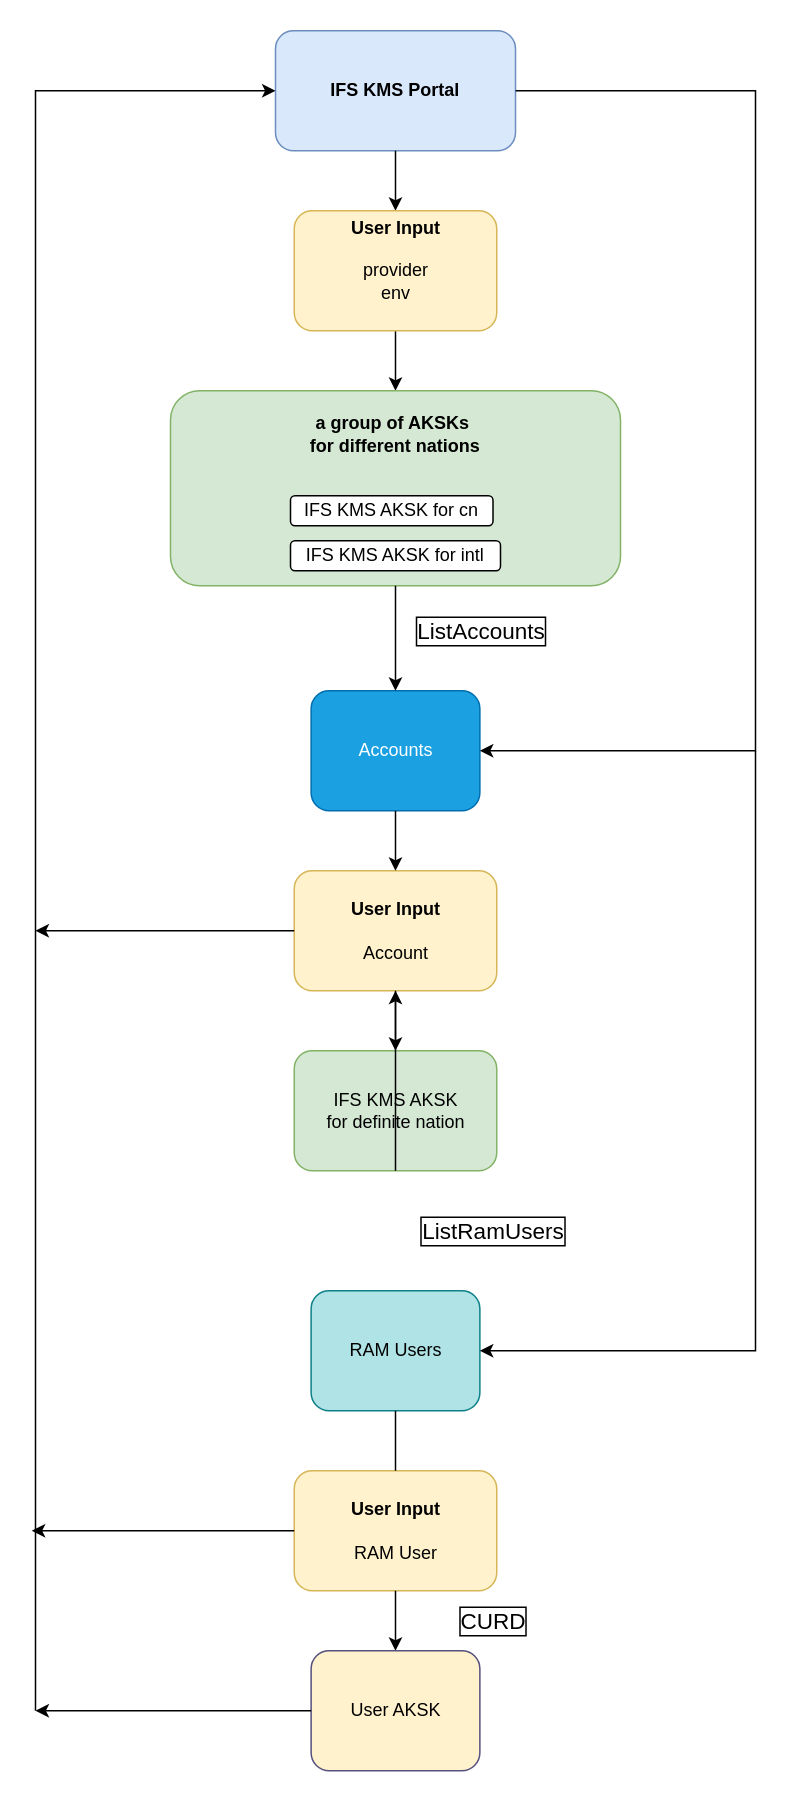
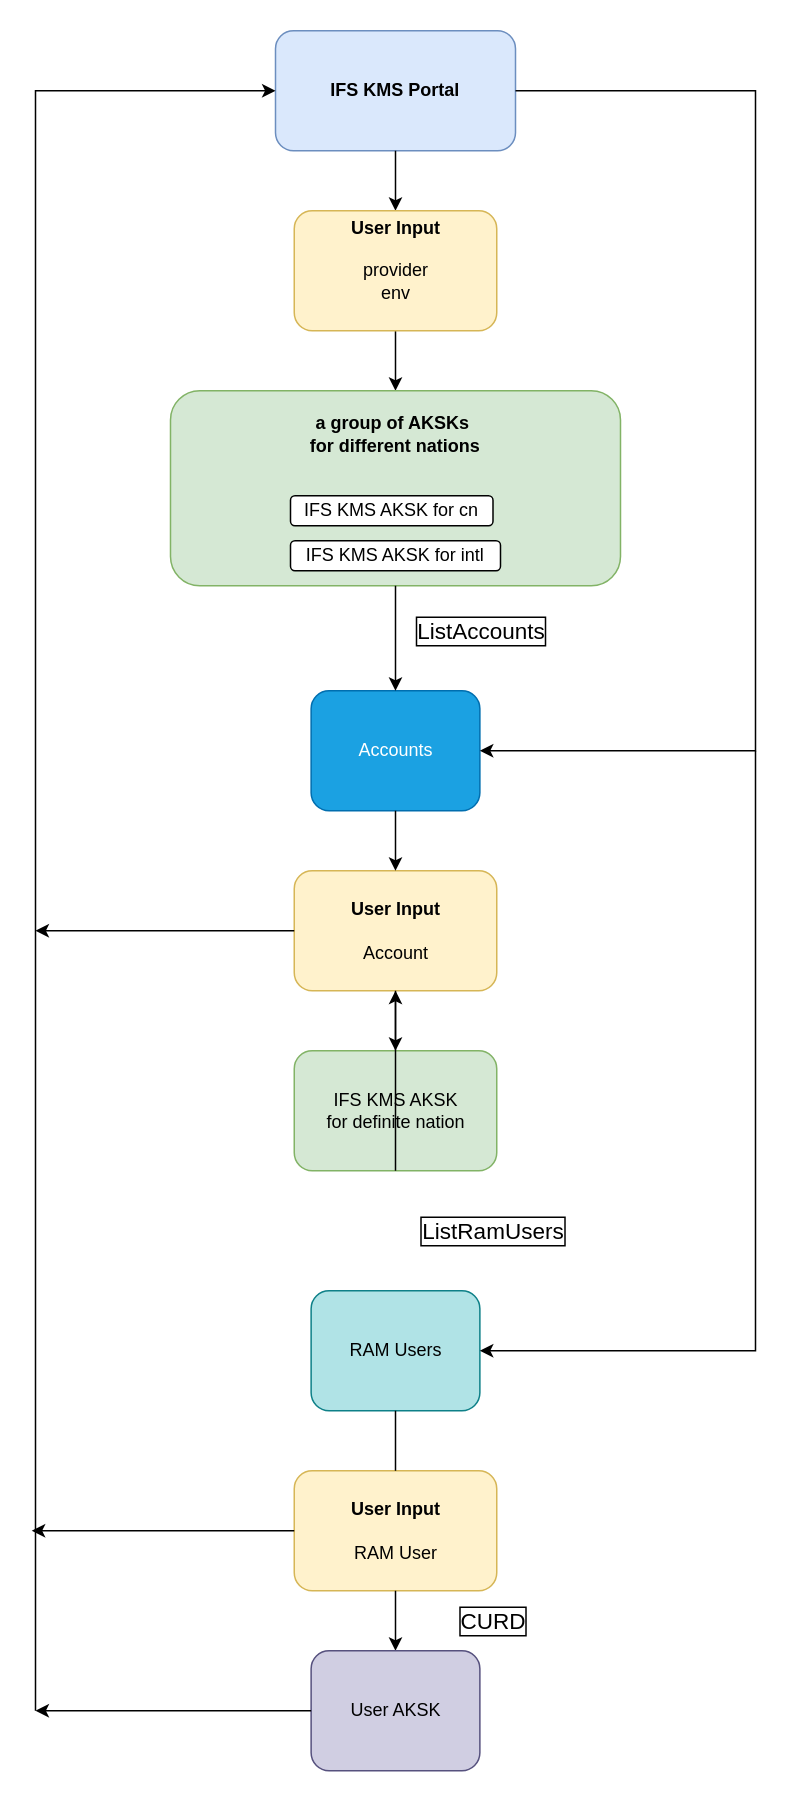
(395, 1711) -> (395, 1711)
